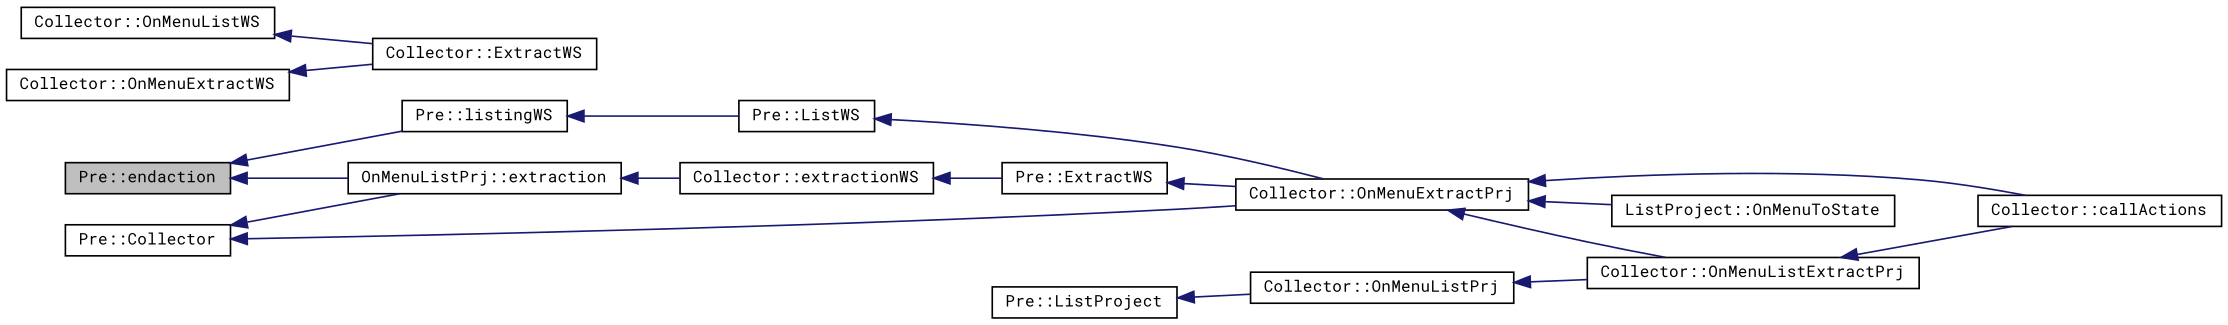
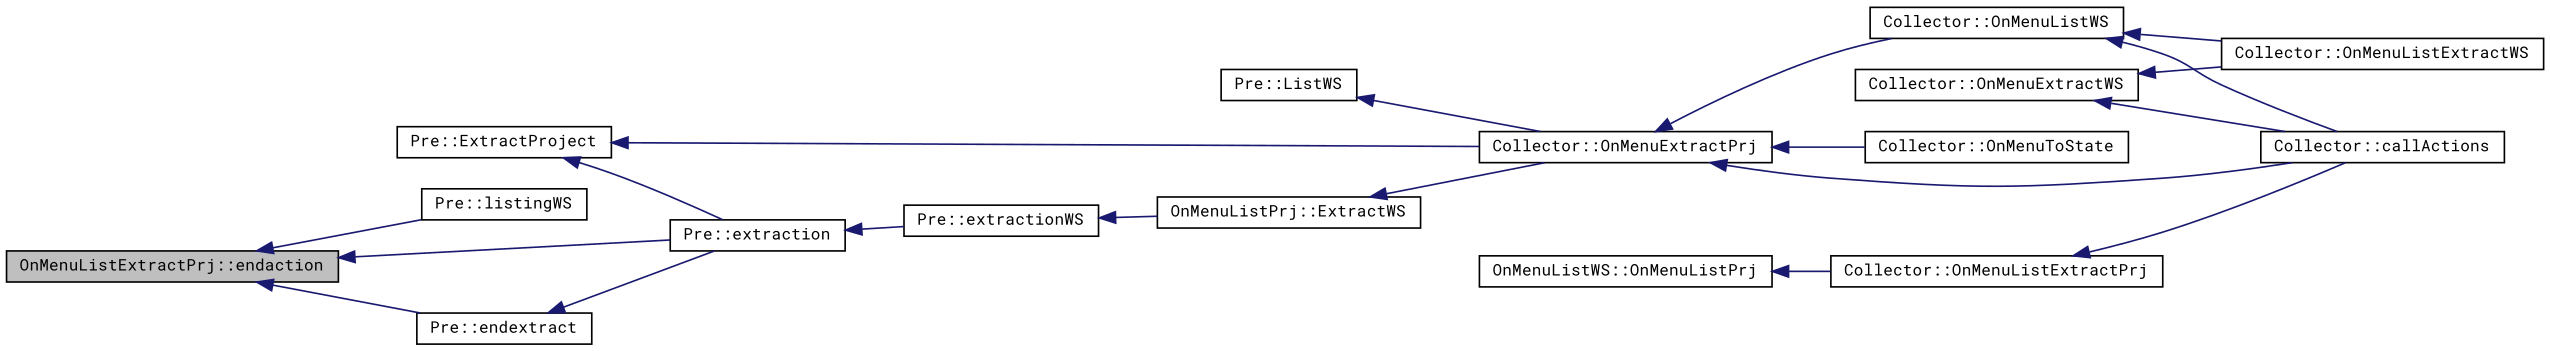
(485, 54) -> (2383, 54)
none -> (2229, 88)
(661, 116) -> none
none -> (2198, 117)
(148, 178) -> (172, 266)
(485, 178) -> (758, 235)
(807, 178) -> (1001, 221)
(1085, 178) -> (1289, 213)
(1753, 211) -> (1997, 147)
(1564, 237) -> (1778, 73)
(148, 240) -> (504, 142)
(1382, 288) -> (1626, 271)
(1085, 302) -> none
none -> (504, 329)
